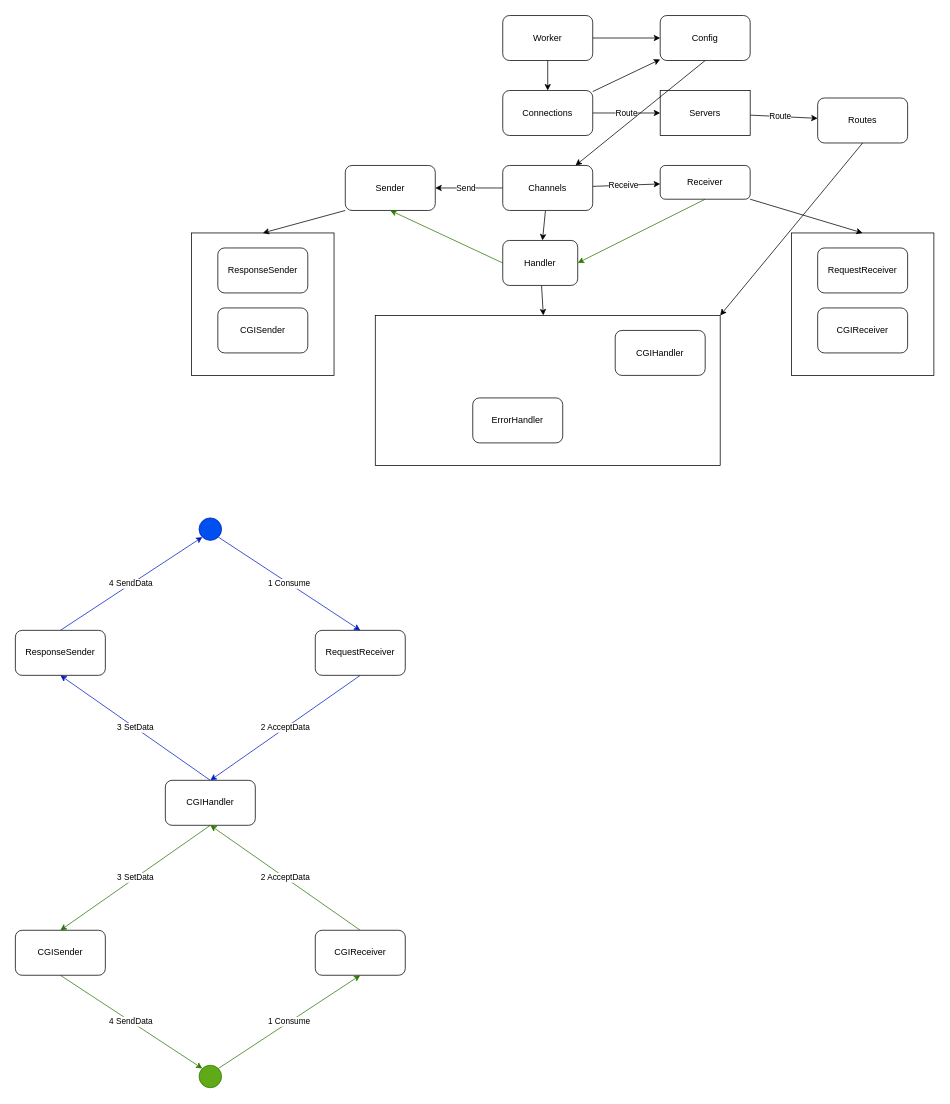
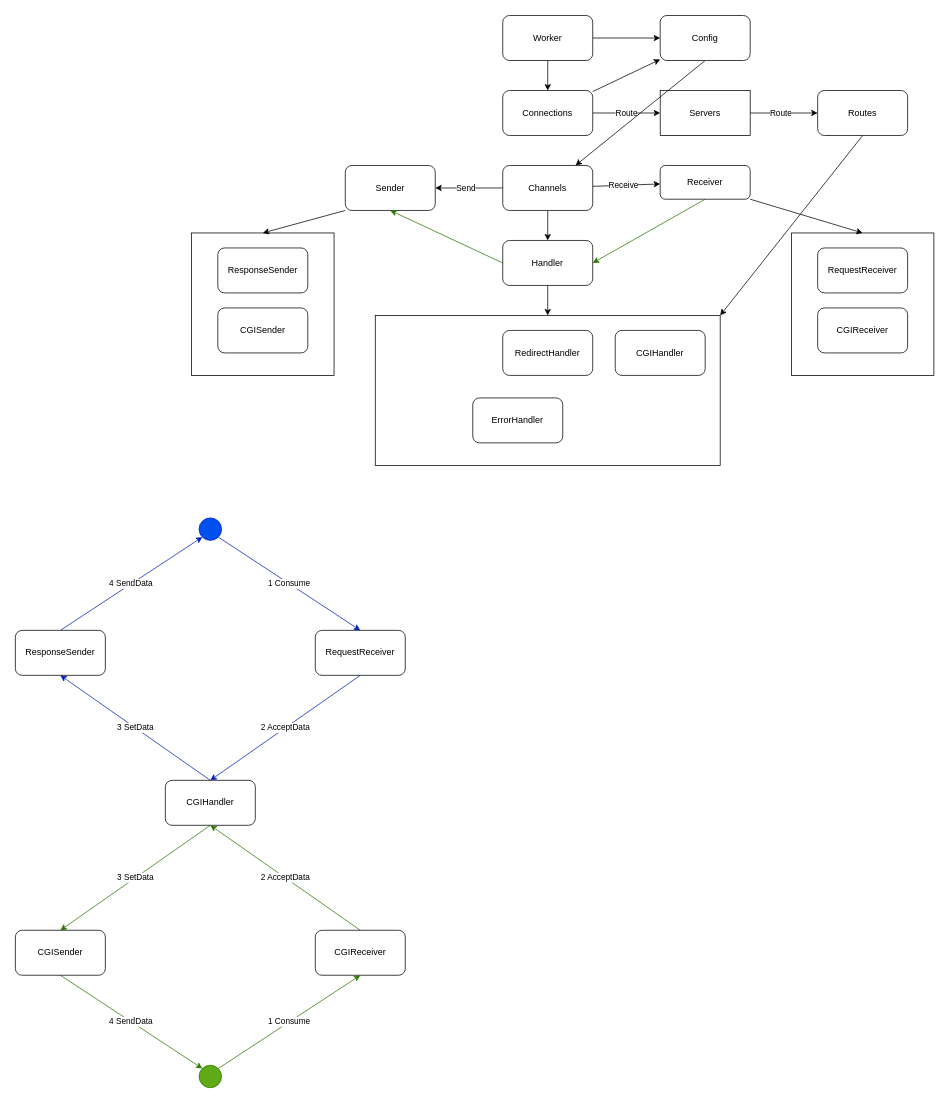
(863, 120) -> (863, 113)
(540, 263) -> (548, 263)
none -> (548, 353)
